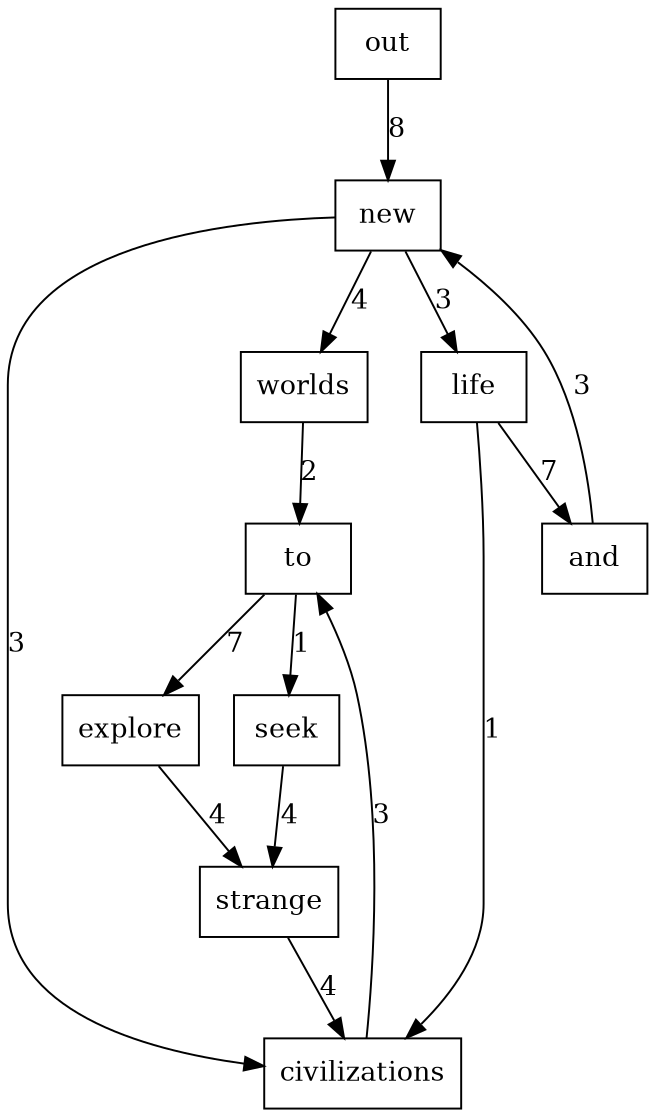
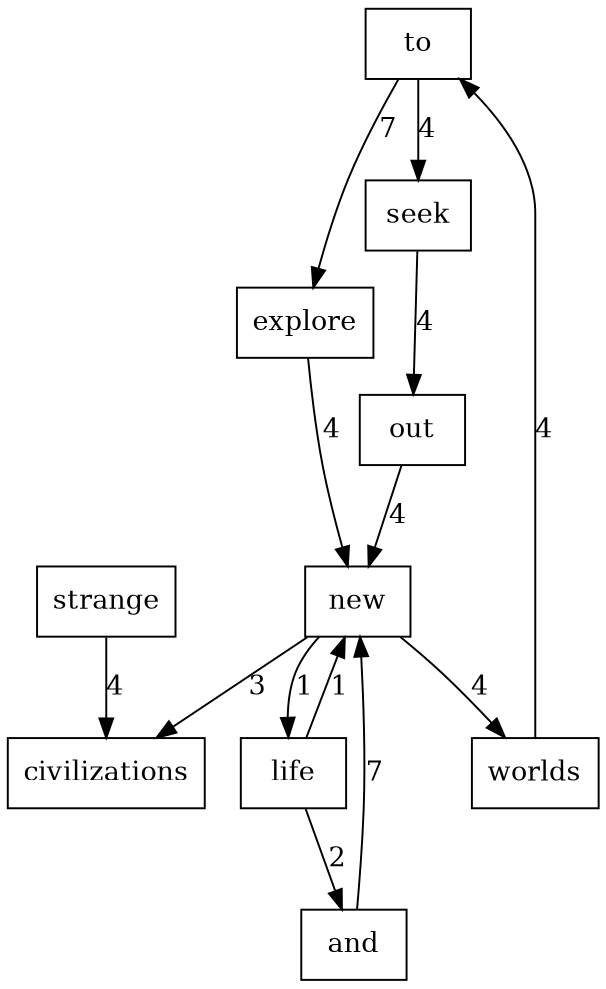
(398, 130) -> (399, 516)
(445, 301) -> (305, 687)
(583, 387) -> (375, 773)
(310, 473) -> (545, 430)
(550, 473) -> (338, 859)
(302, 644) -> (428, 130)
(484, 732) -> (322, 697)
(279, 806) -> (416, 313)
(194, 809) -> (320, 453)
(373, 822) -> none
